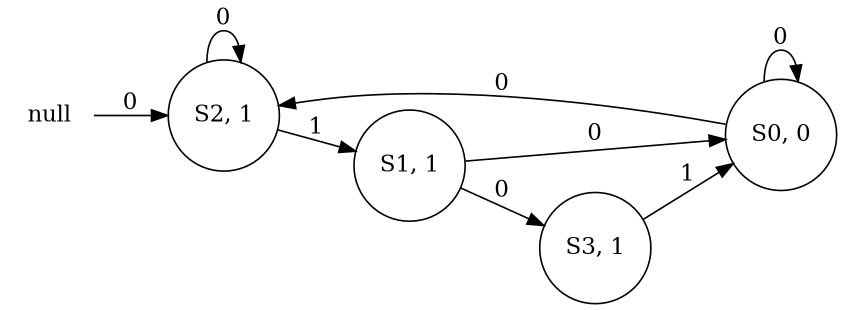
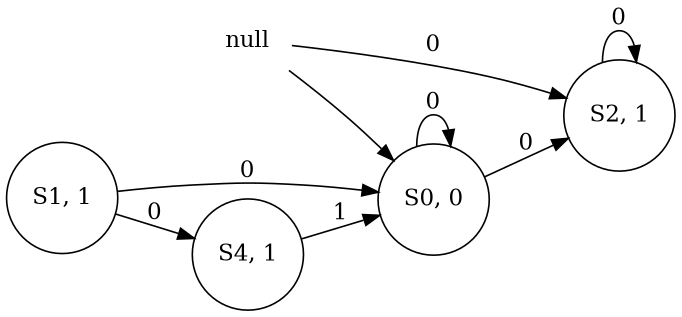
none -> (336, 108)
(309, 138) -> none
(595, 248) -> (248, 255)
